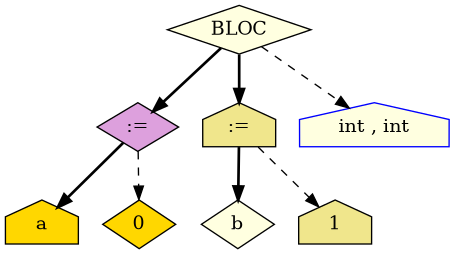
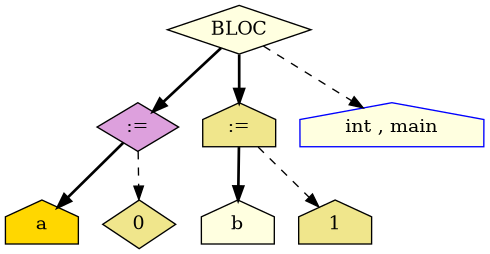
(374, 127) -> (392, 127)
(139, 224) -> (139, 224)
(238, 224) -> (238, 224)
